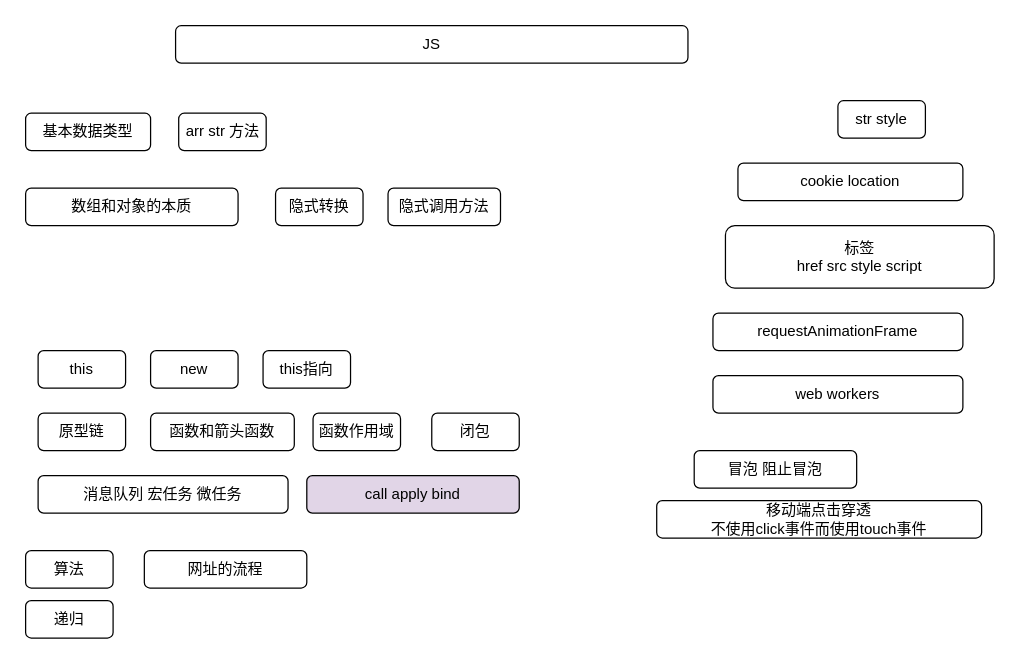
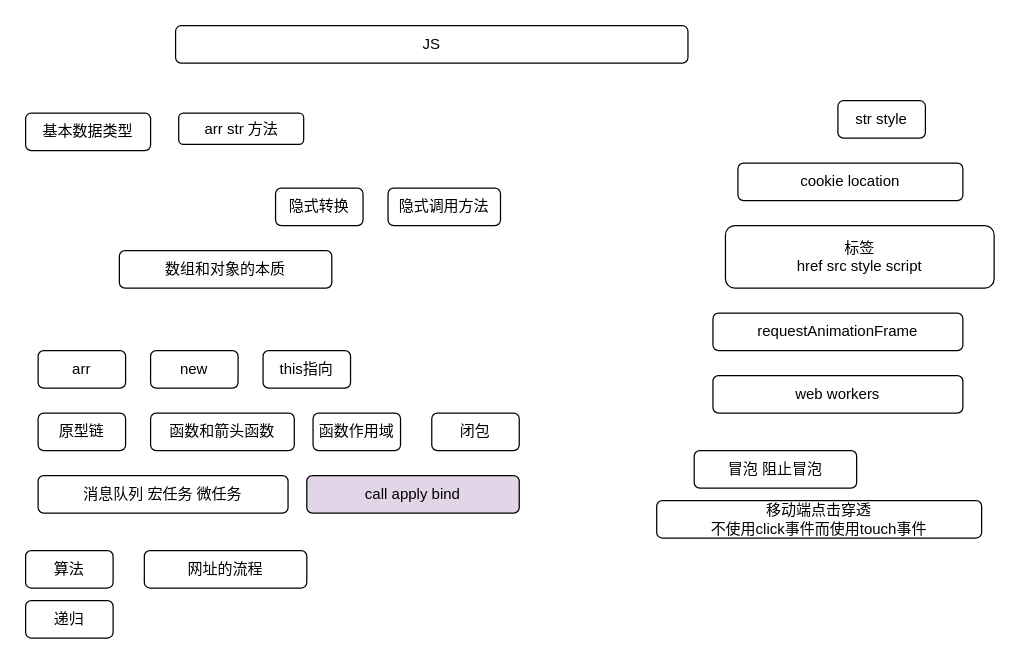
(223, 132) -> (241, 129)
(132, 207) -> (226, 269)
(82, 369) -> (82, 369)
